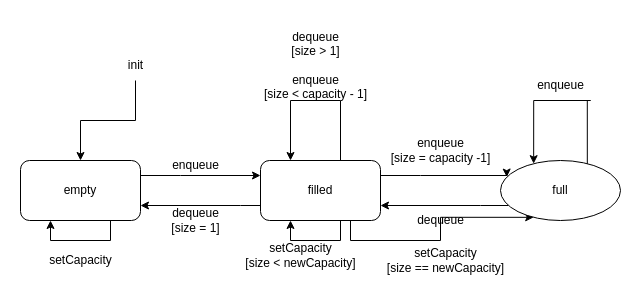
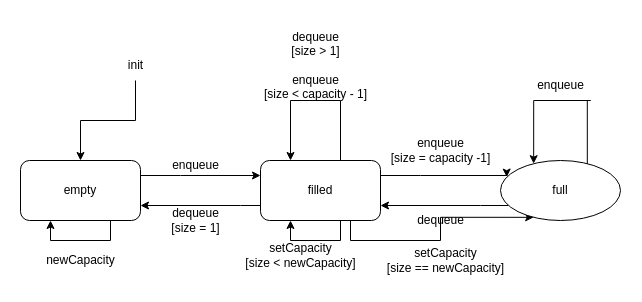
(81, 261) -> (81, 261)
